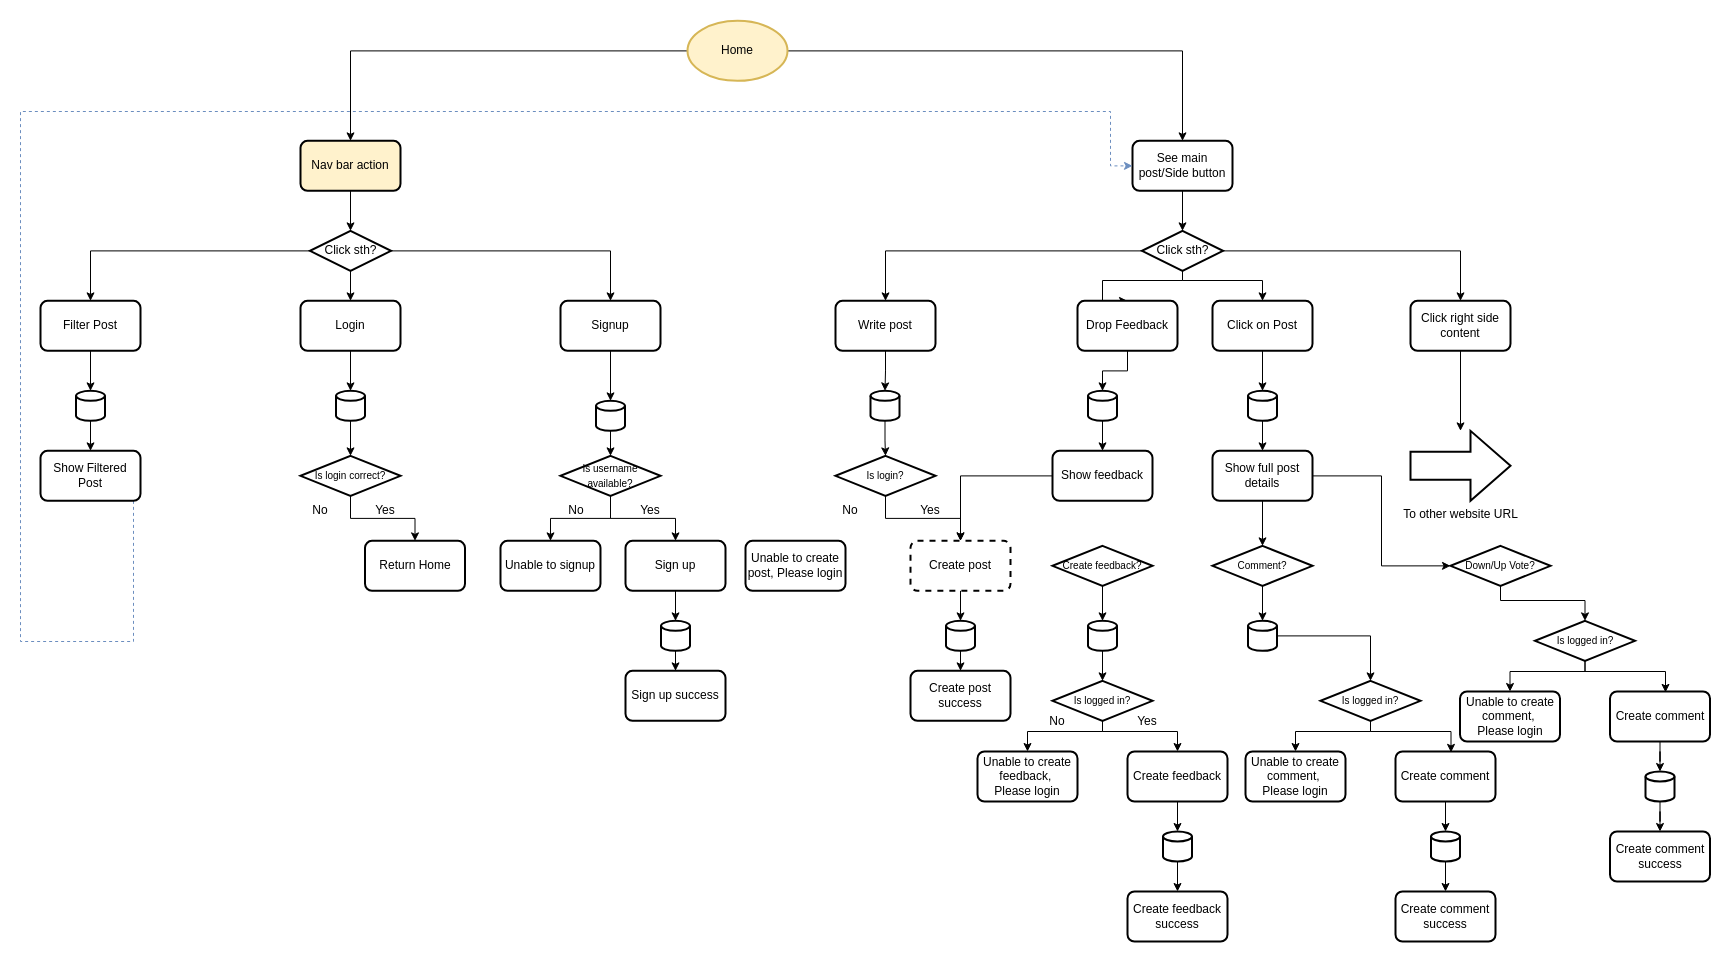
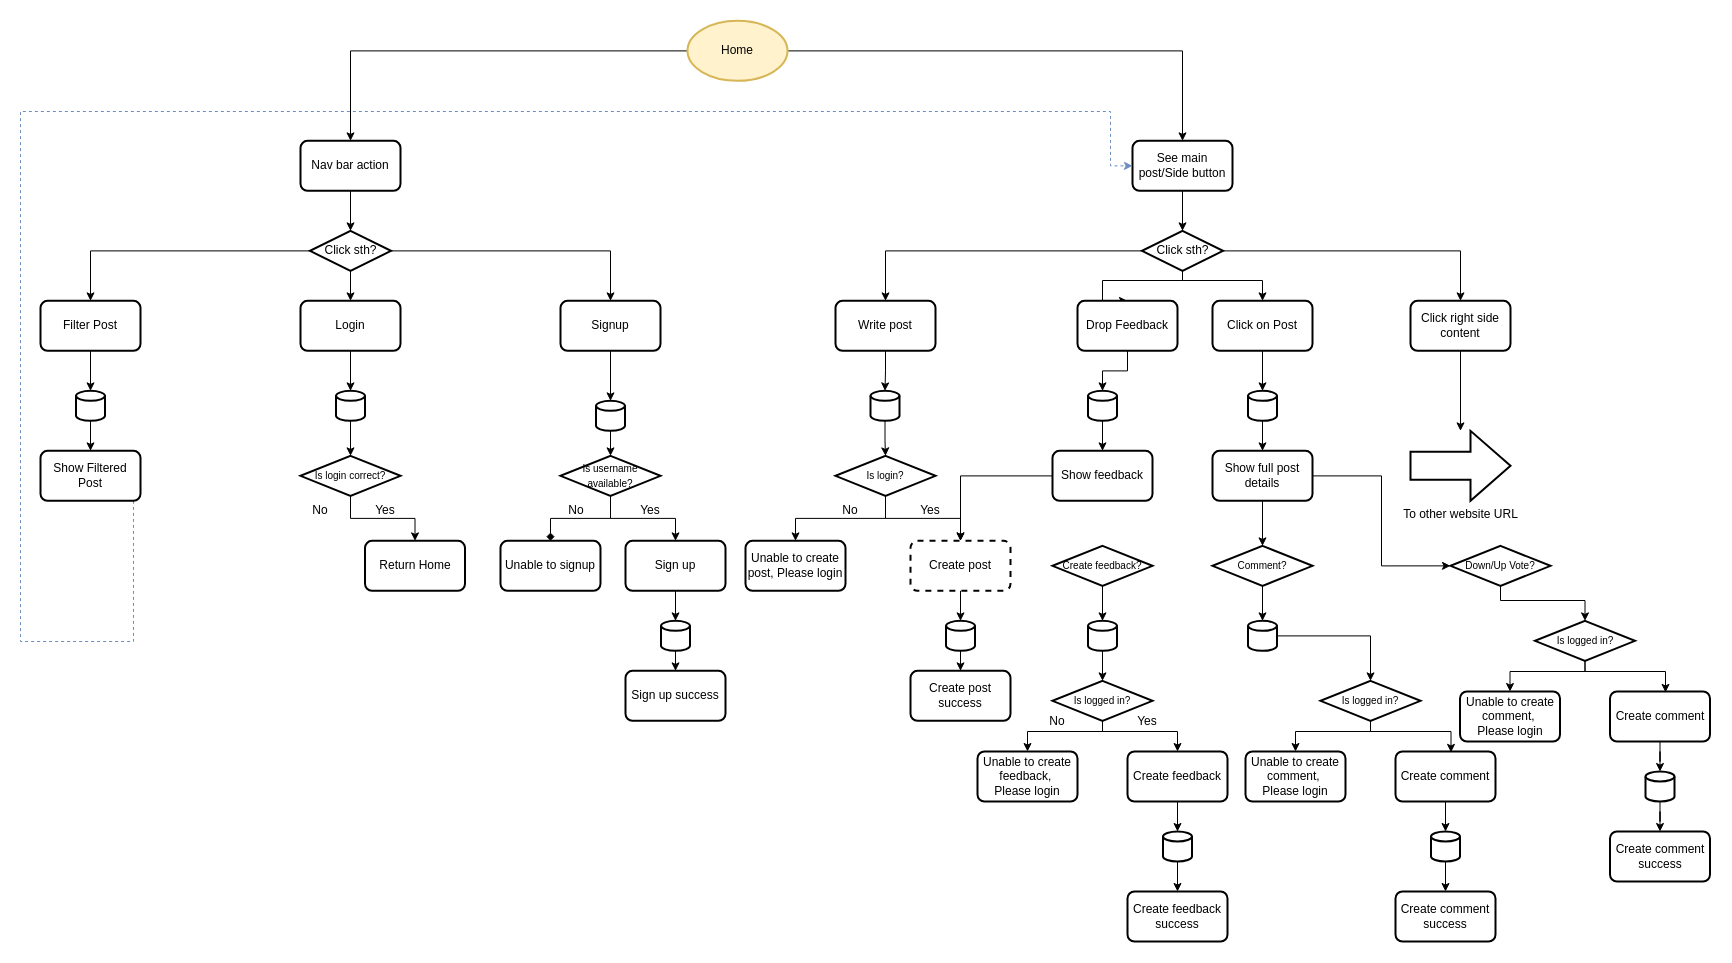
(351, 166) -> (351, 166)
none -> (832, 518)
(550, 532) -> (550, 532)
